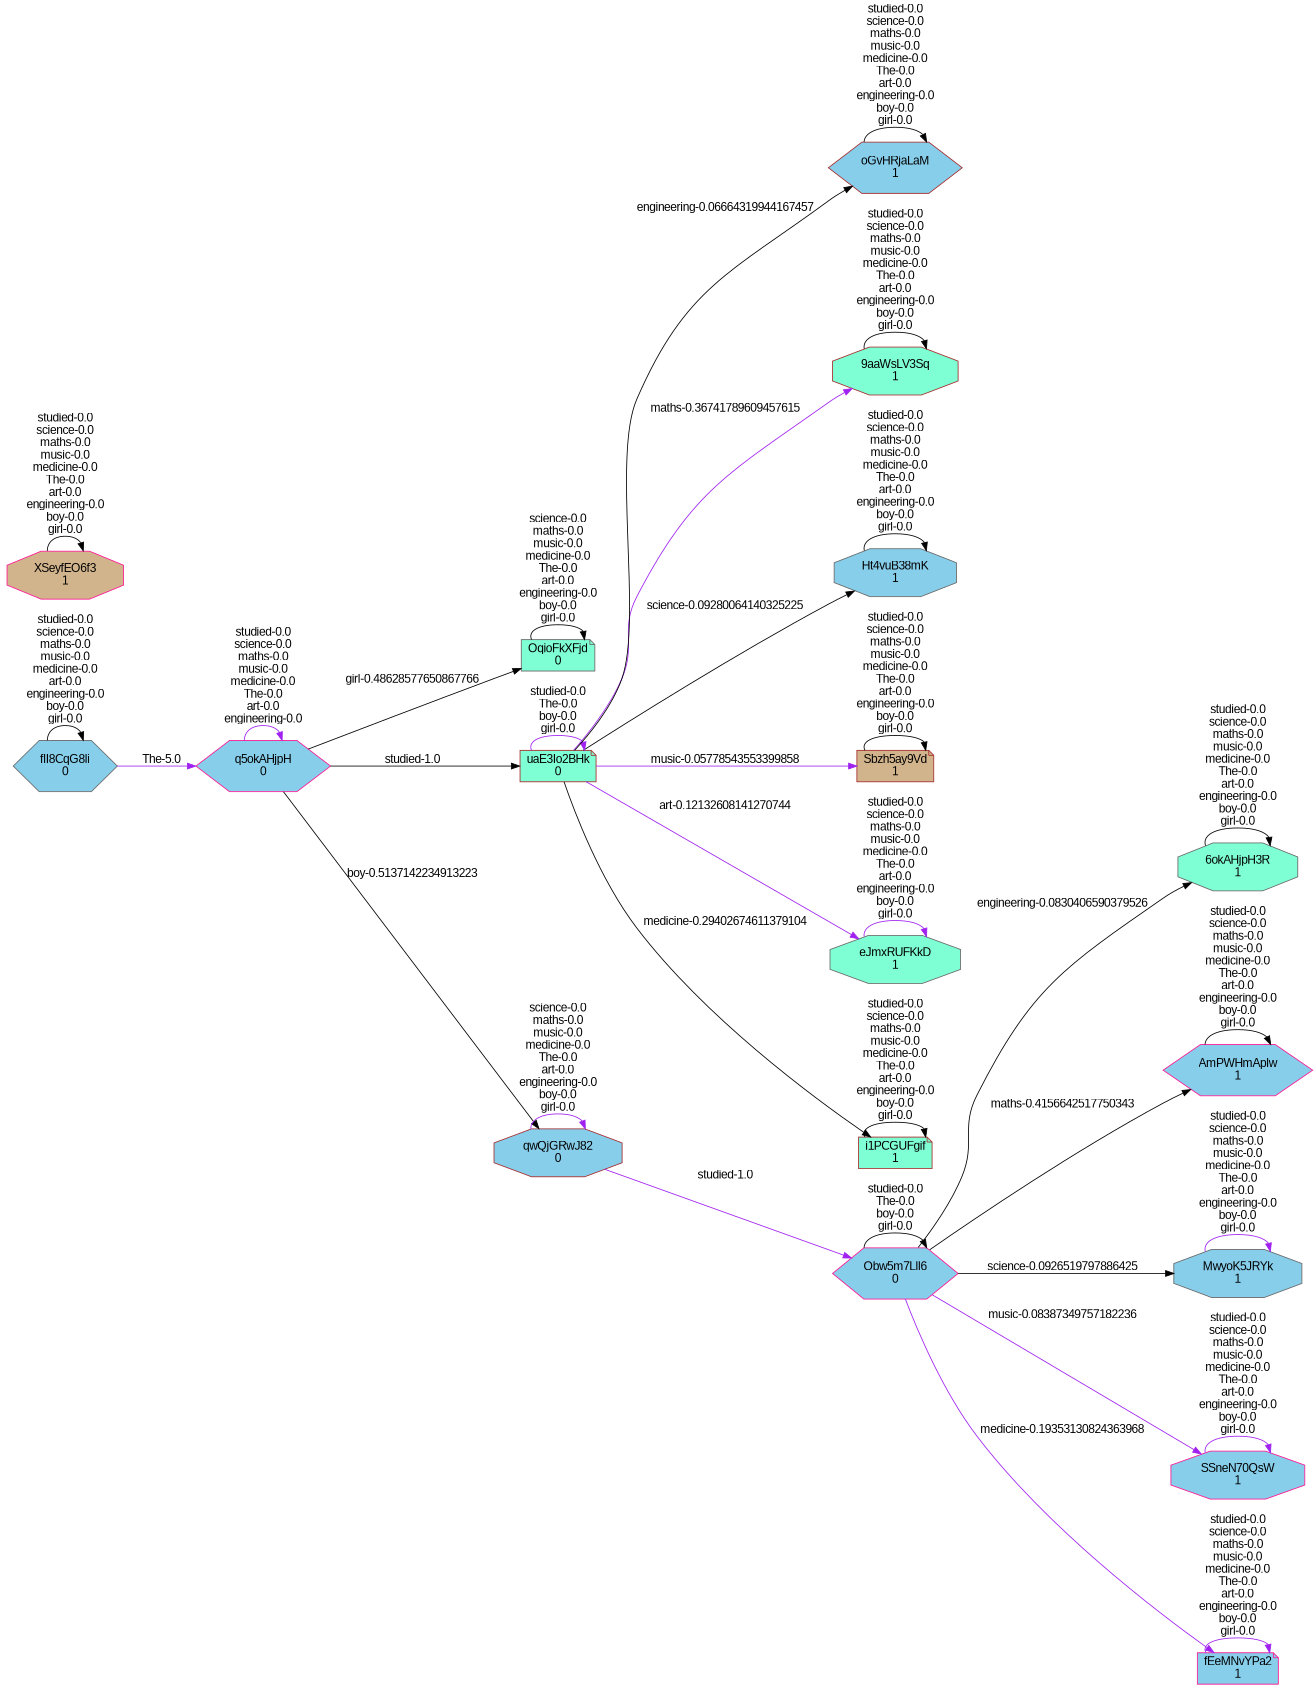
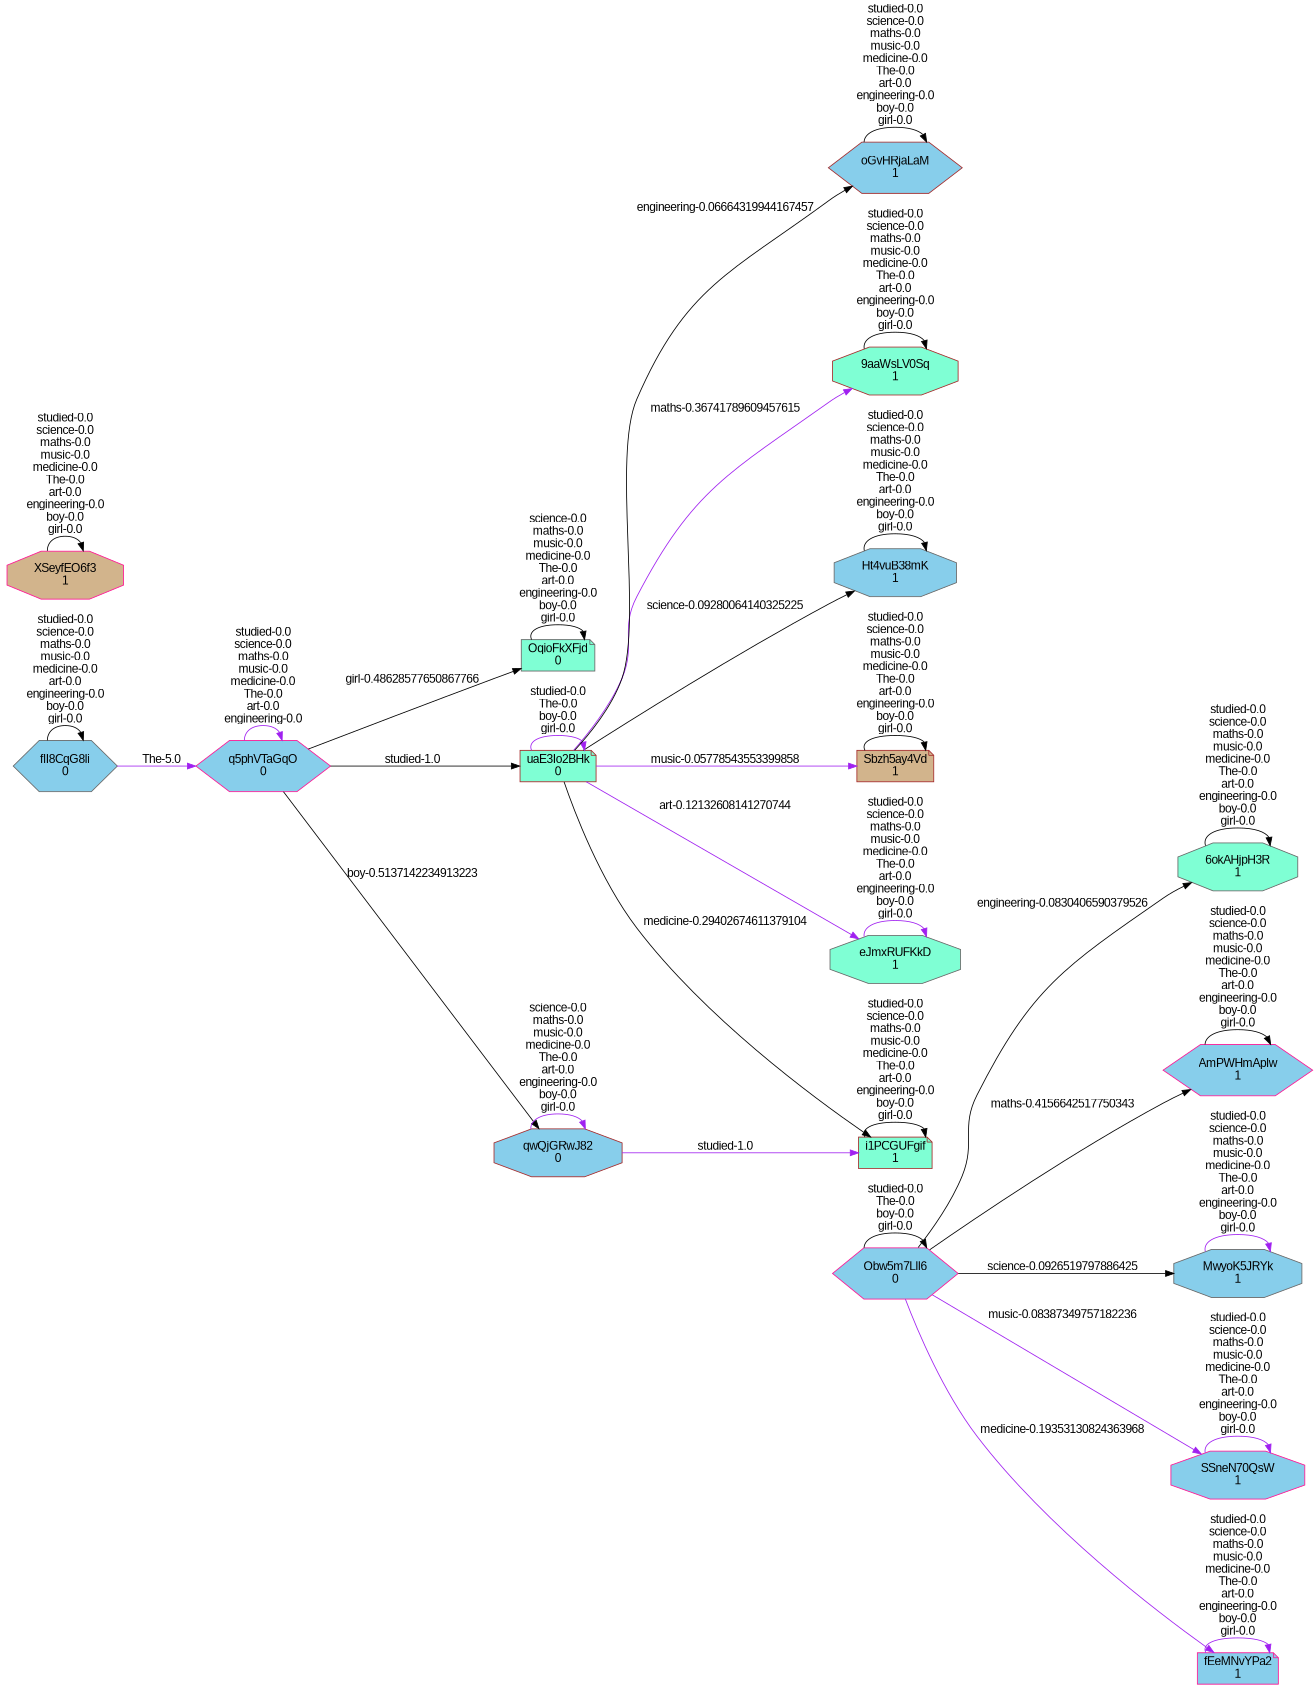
(895, 371) -> (895, 371)
(263, 766) -> (263, 766)
(895, 766) -> (895, 766)
(724, 1212) -> (736, 1153)
